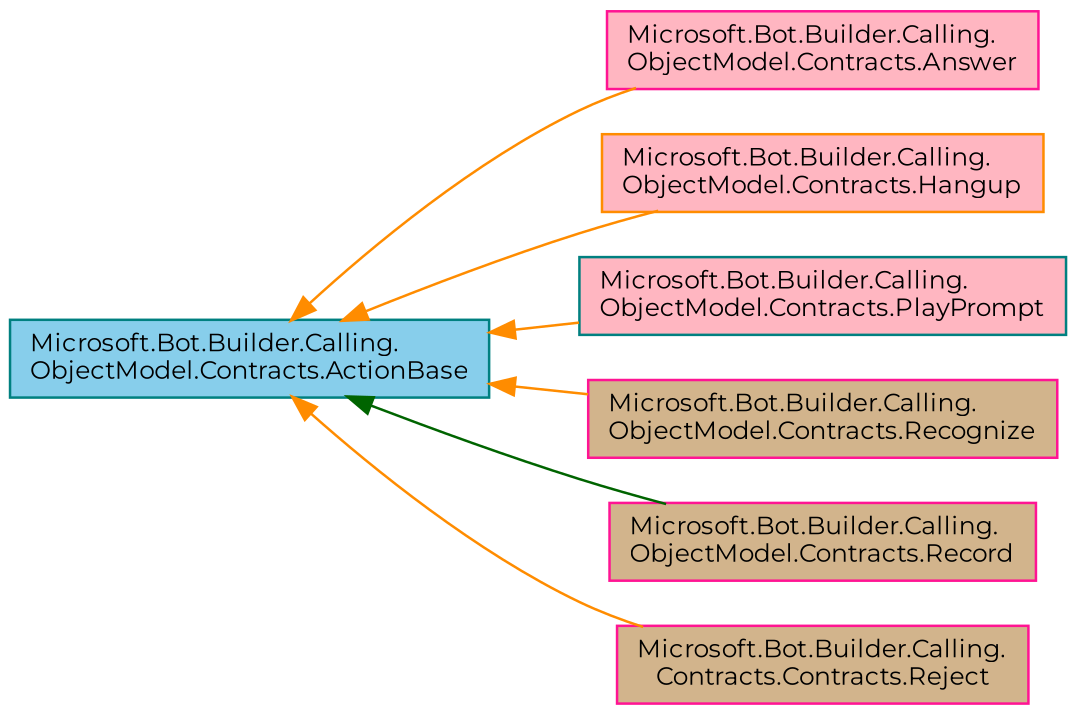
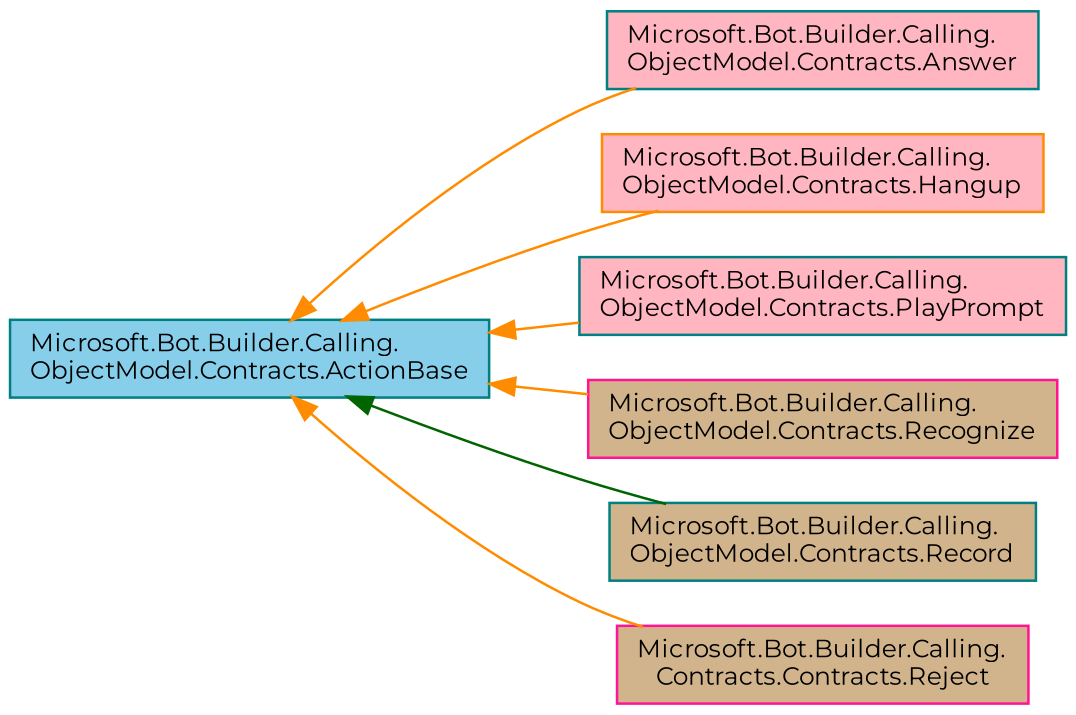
(823, 50) -> (823, 50)
(823, 542) -> (823, 542)
